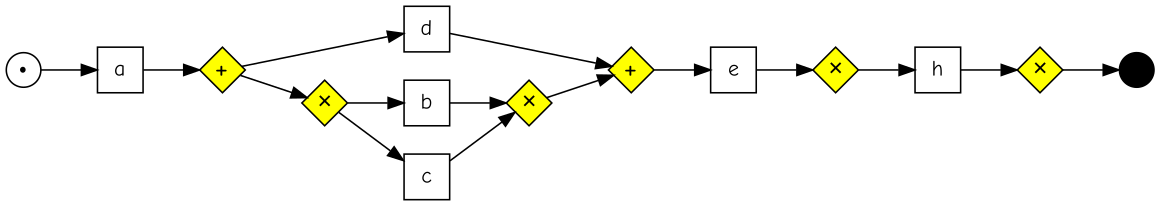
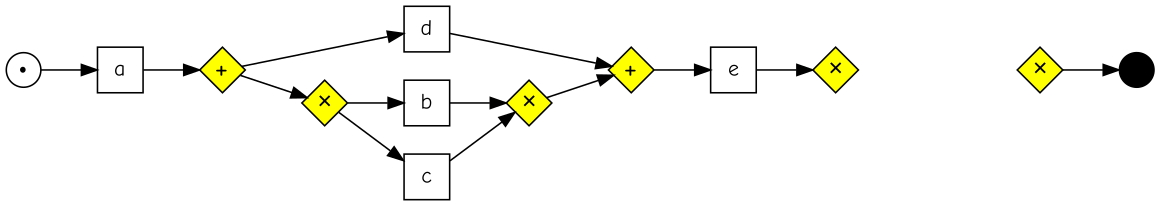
(938, 70) -> none
